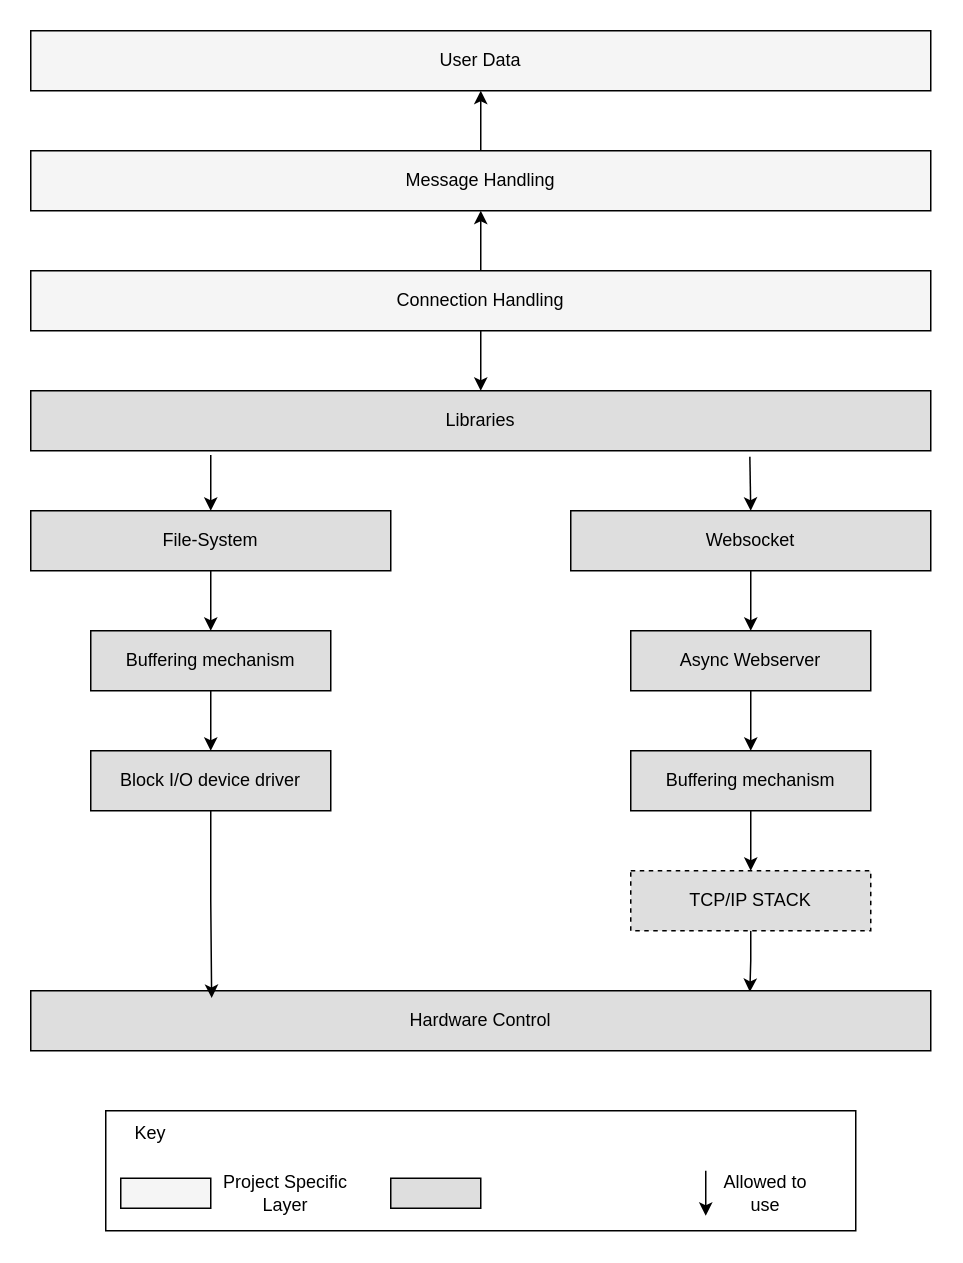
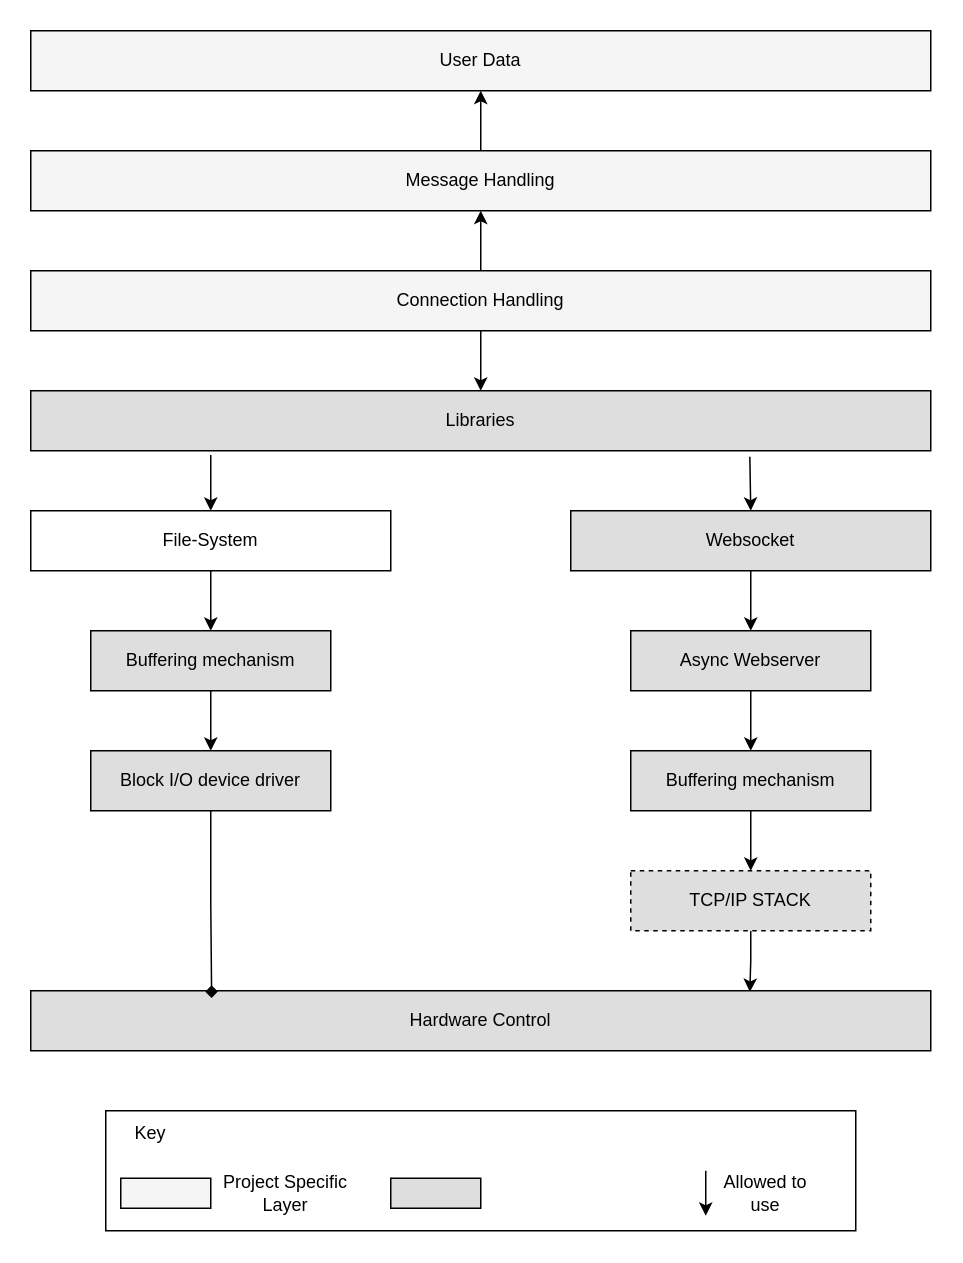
(211, 541) -> (211, 541)
(212, 986) -> (212, 985)
